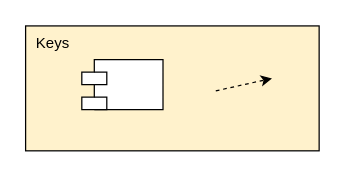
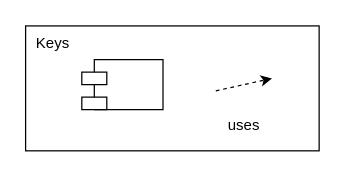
(173, 88) -> (173, 88)
none -> (244, 126)
